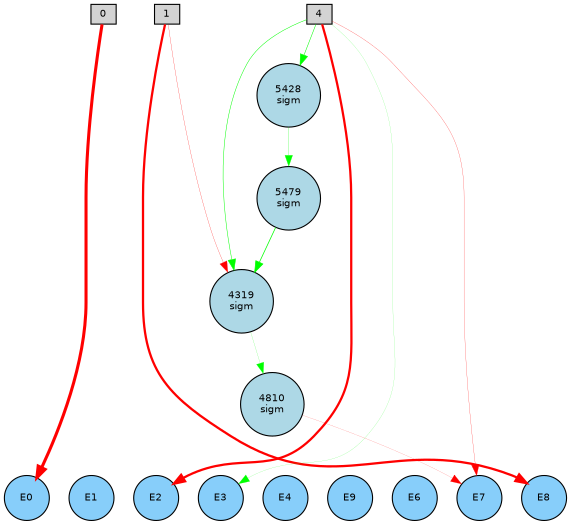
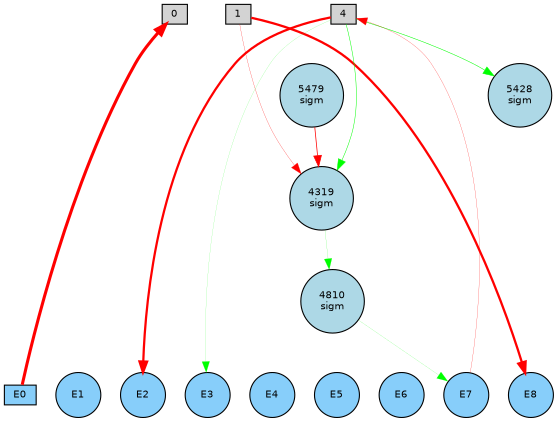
(289, 141) -> none
(464, 216) -> (472, 176)
(268, 245) -> (316, 141)
(86, 249) -> (74, 202)
(378, 444) -> (399, 348)
(27, 498) -> (20, 395)
(350, 498) -> (337, 395)
